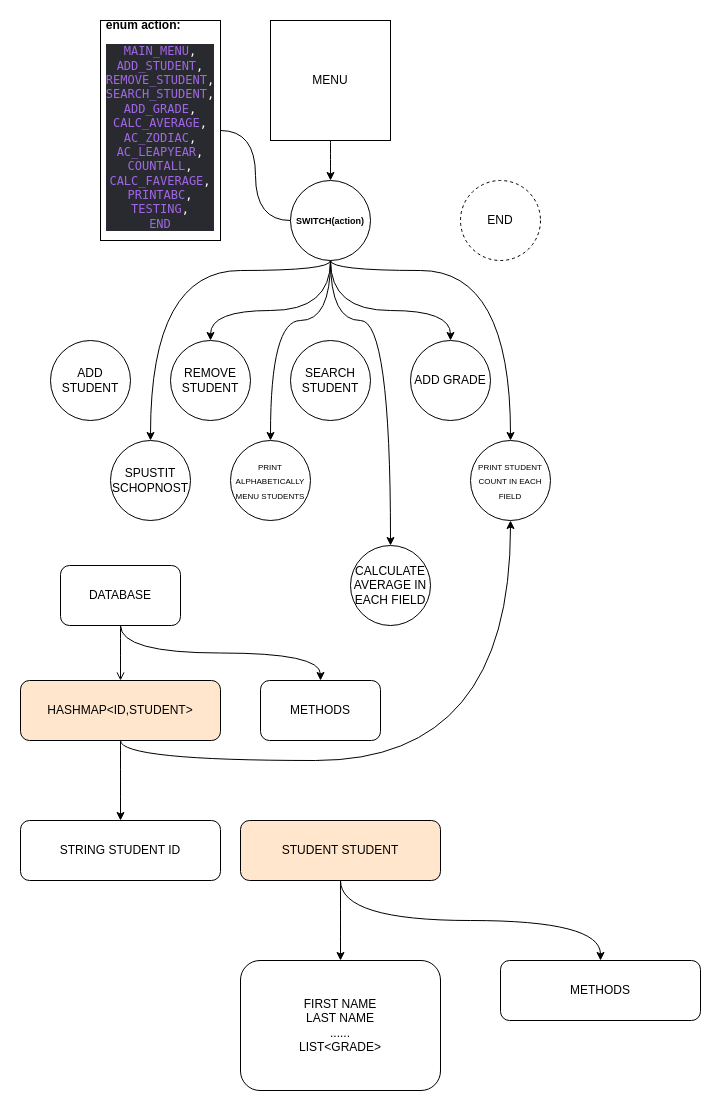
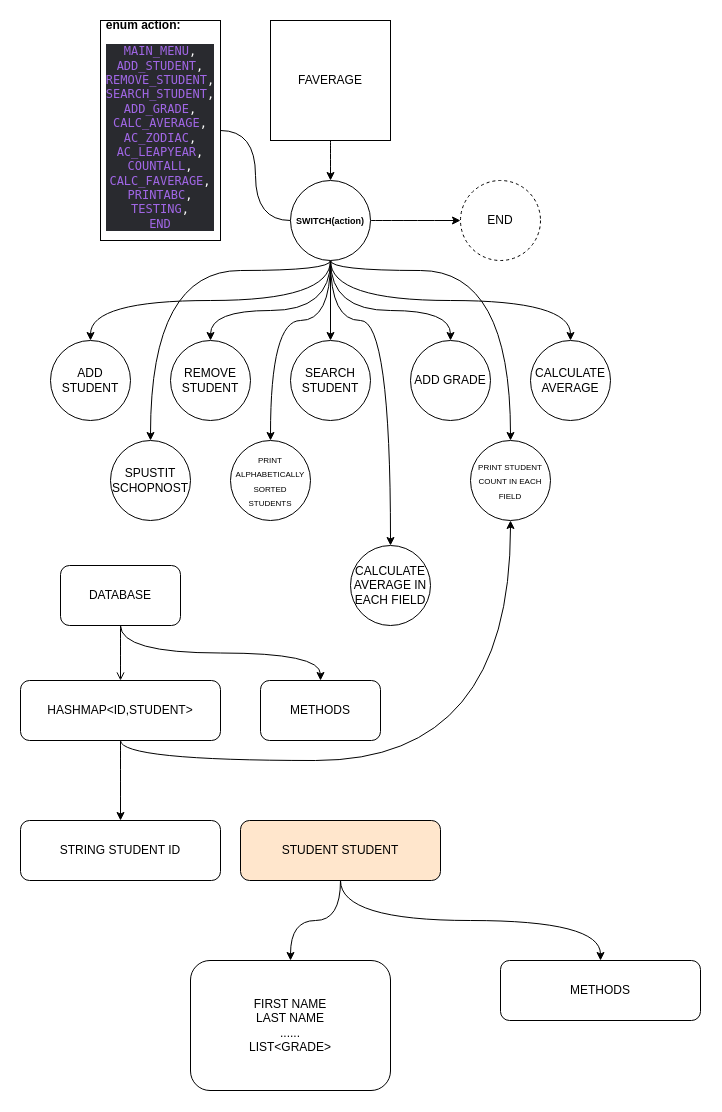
(331, 81) -> (331, 81)
none -> (413, 221)
none -> (206, 301)
none -> (454, 301)
none -> (331, 309)
none -> (571, 381)
(271, 481) -> (271, 481)
(121, 711) -> (121, 711)
(341, 1026) -> (291, 1026)
